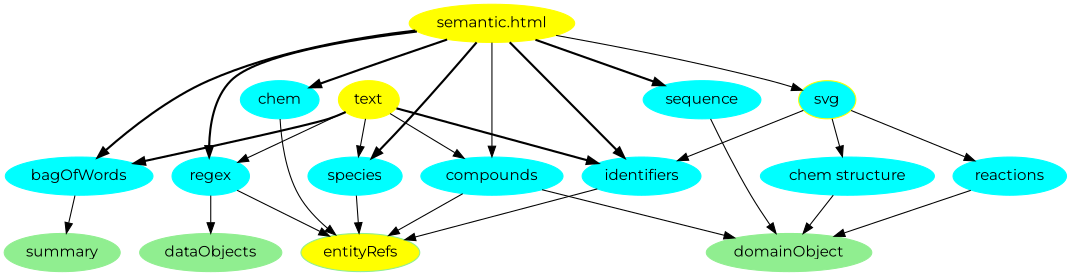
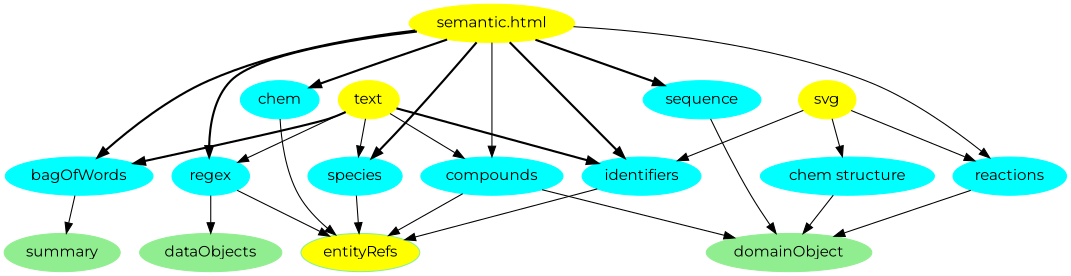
(675, 59) -> (788, 57)
(827, 100) -> (827, 100)
